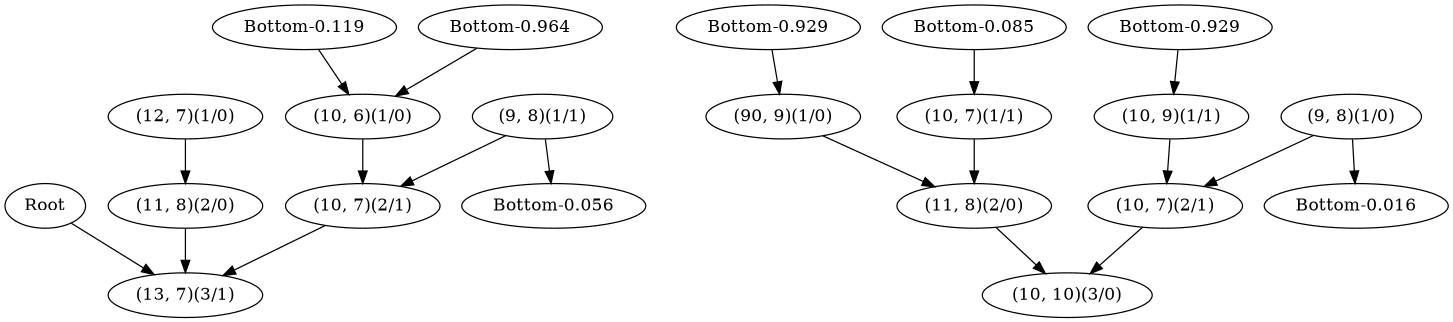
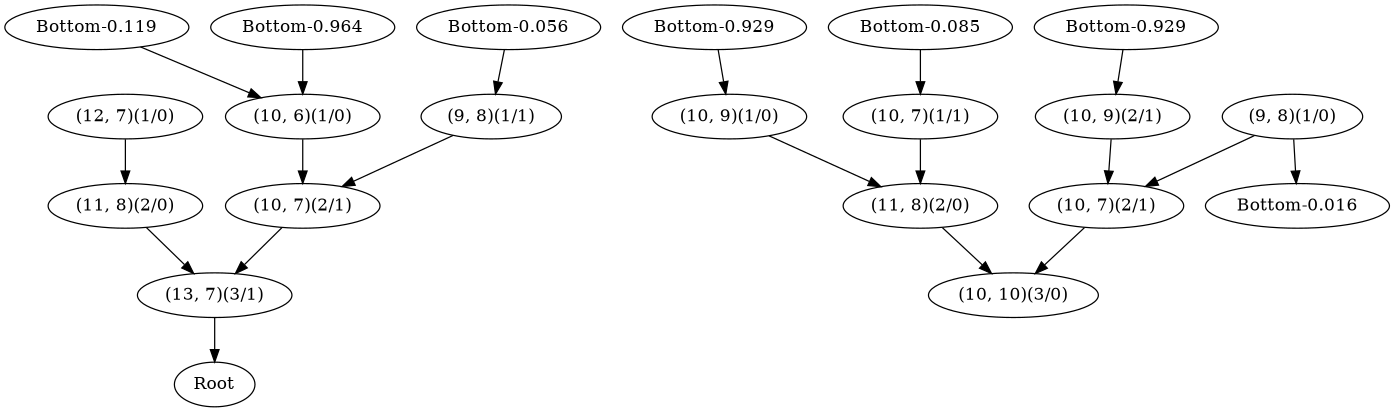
(783, 117) -> (729, 117)
(1171, 117) -> (1113, 117)
(547, 155) -> (501, 66)
(107, 246) -> (215, 334)
